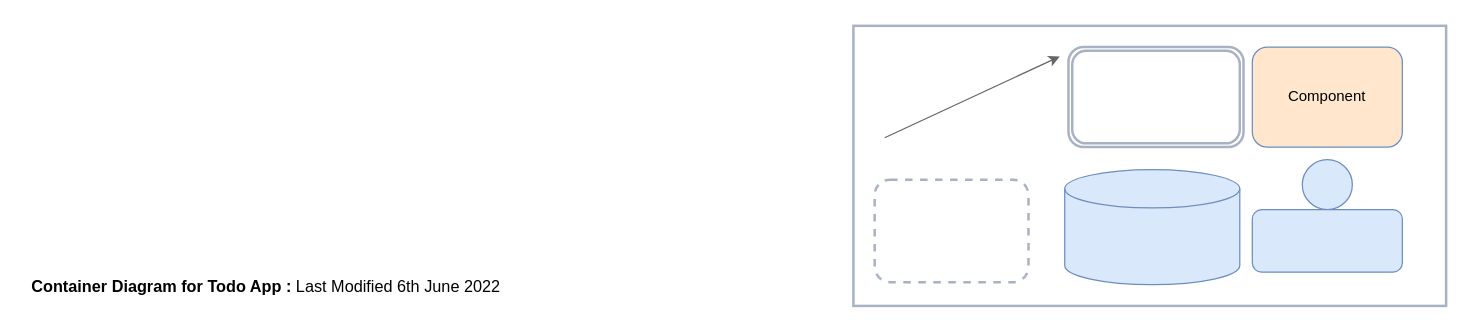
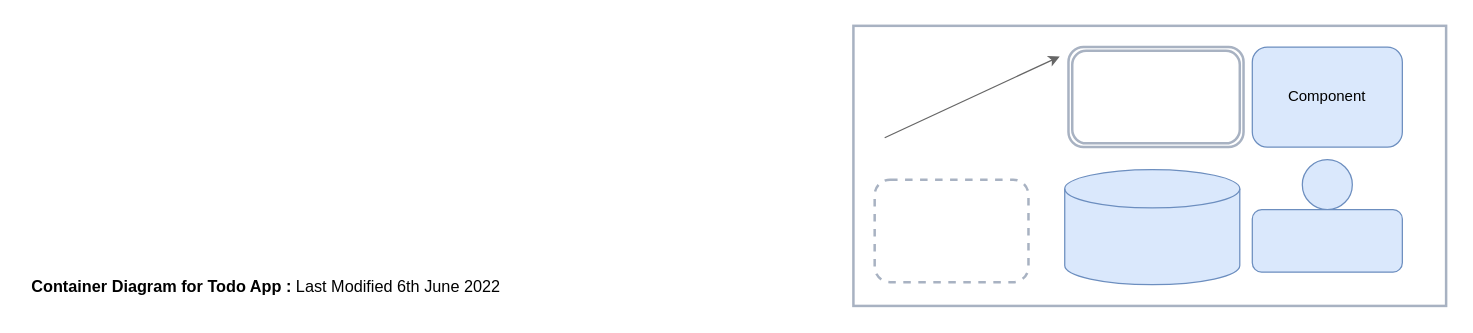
(1327, 97) -> (1327, 97)
